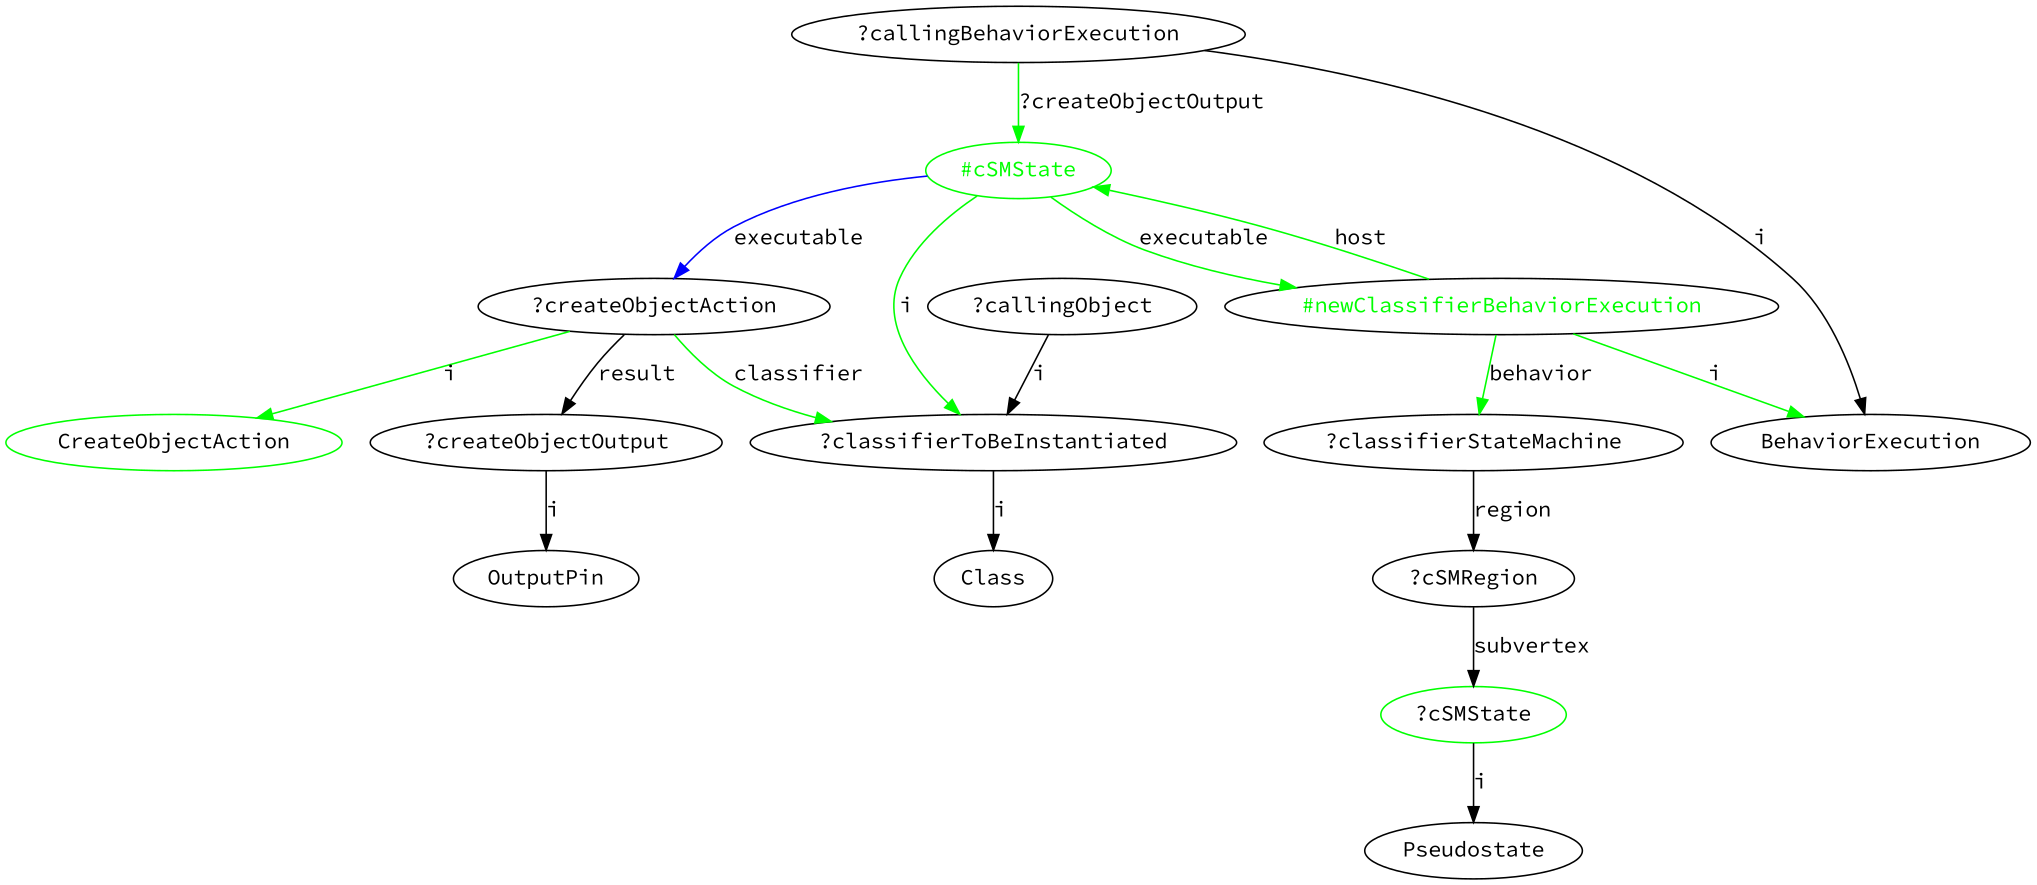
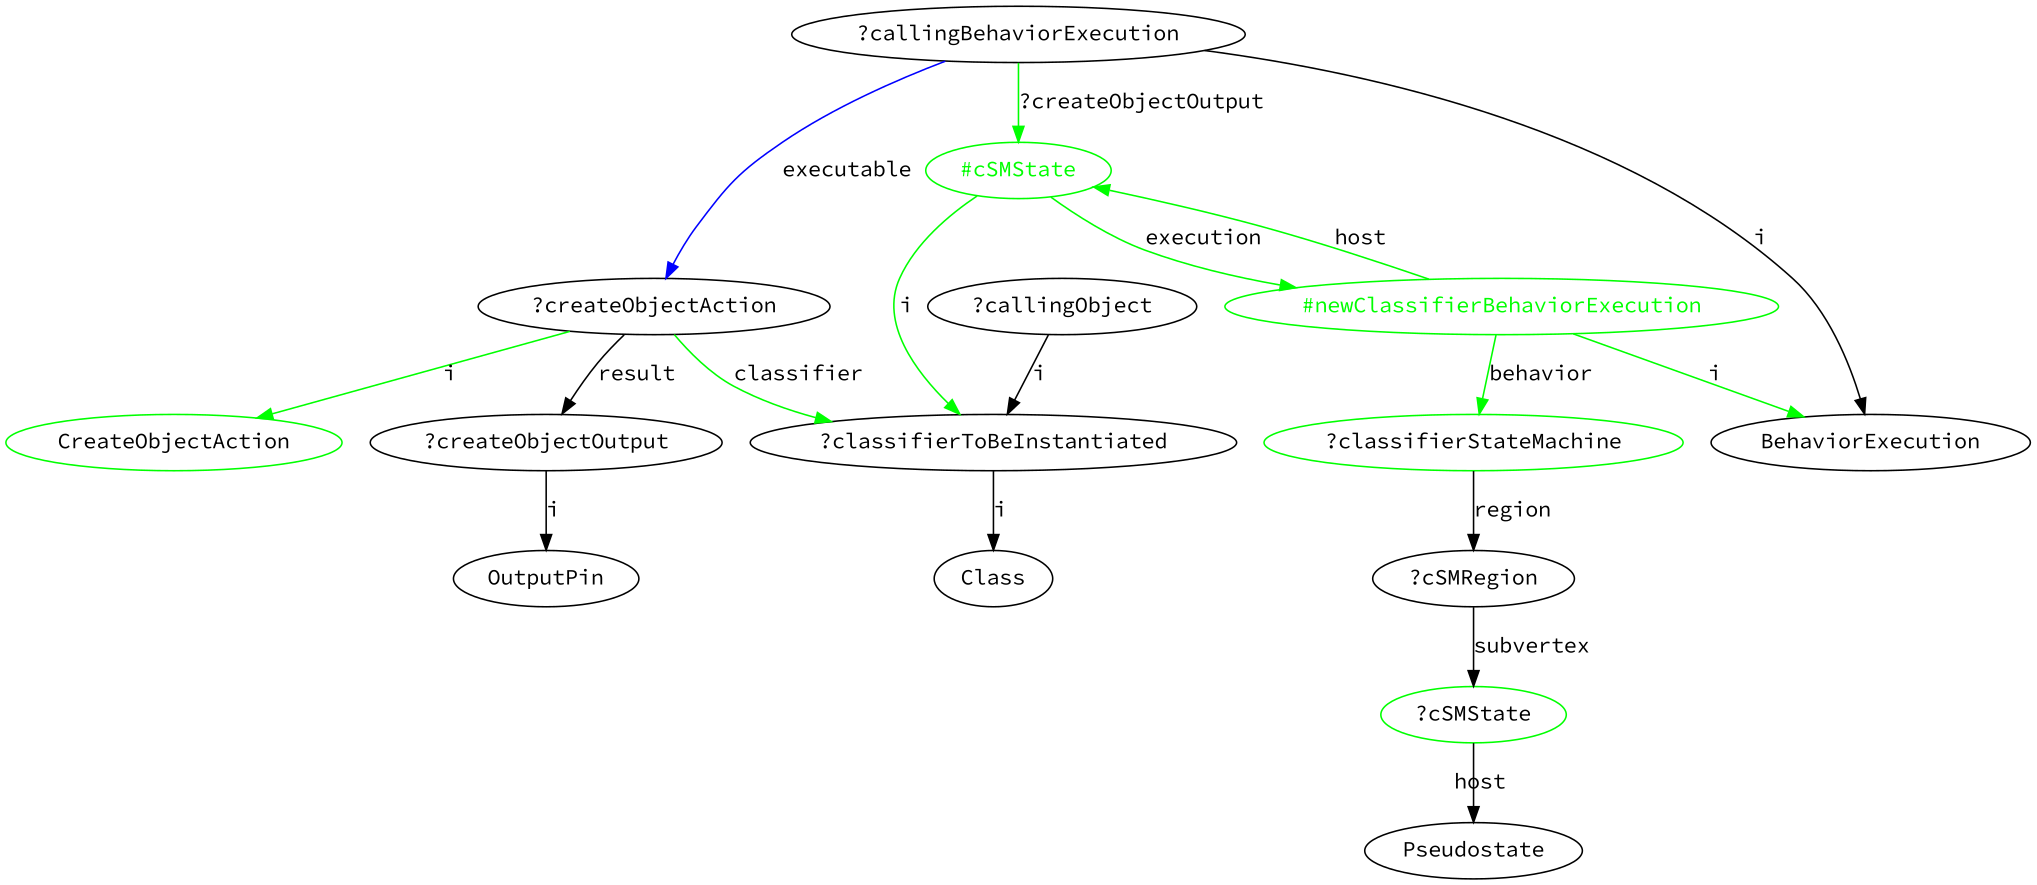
(798, 201) -> (789, 138)
(1204, 238) -> (1204, 238)
(1502, 307) -> (1502, 307)
(1474, 443) -> (1474, 443)
(1481, 783) -> (1481, 783)
